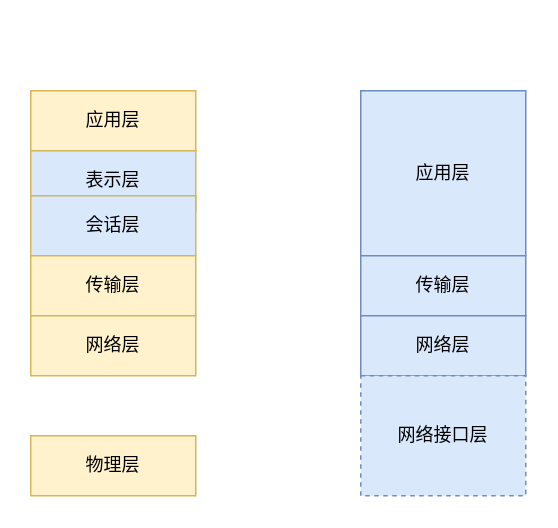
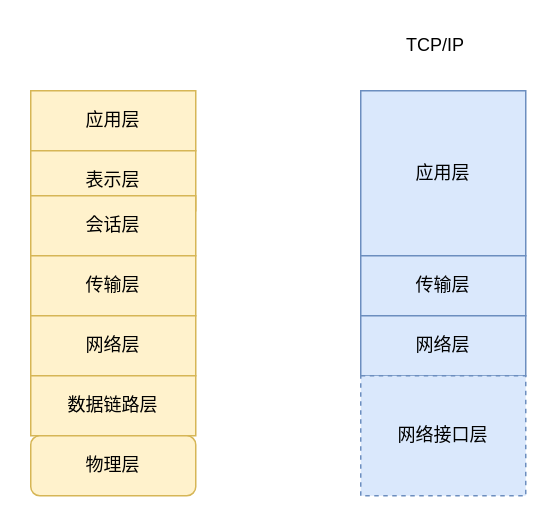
none -> (436, 46)
(113, 181) -> (113, 181)
(113, 226) -> (113, 226)
none -> (113, 406)
(113, 466) -> (113, 466)
